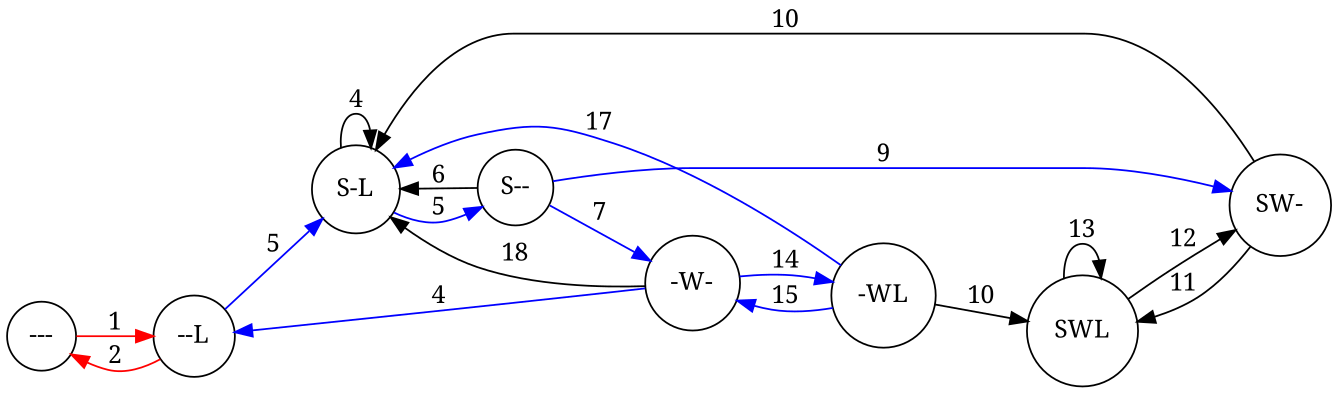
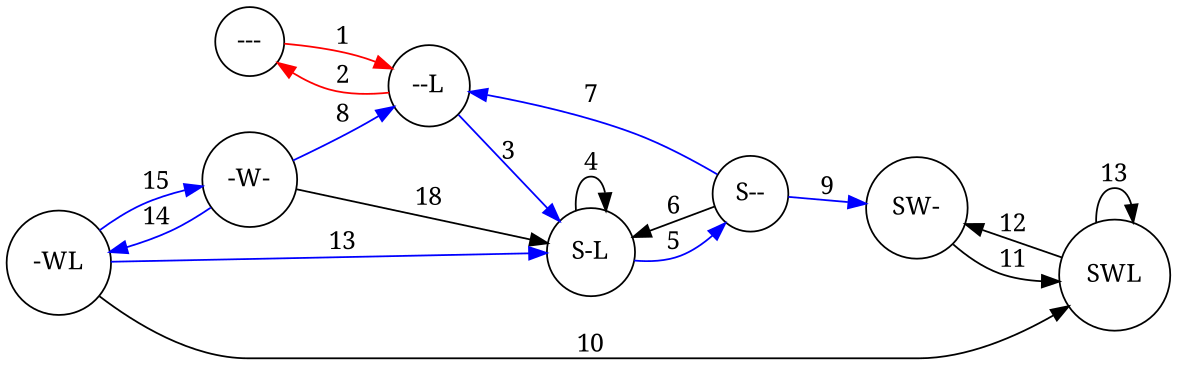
(824, 34) -> none
(599, 123) -> (343, 242)
(592, 229) -> (606, 124)
(273, 245) -> (508, 152)
(439, 296) -> (343, 115)
